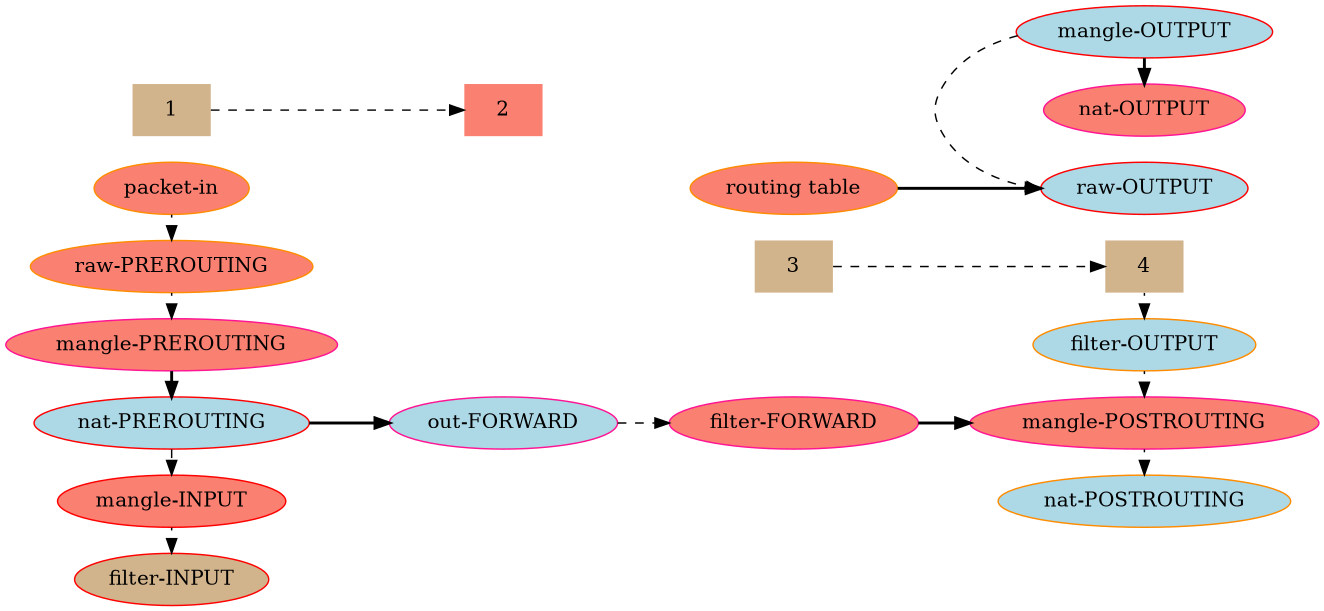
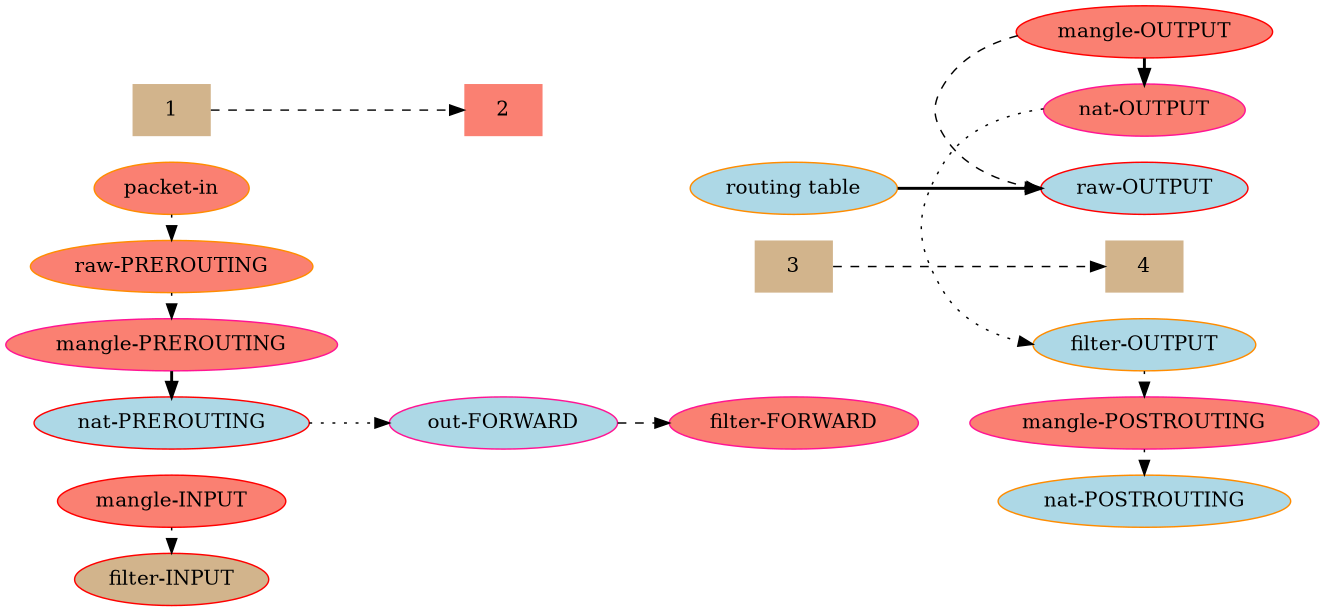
(1144, 32) -> (1144, 32)
(794, 188) -> (794, 188)
(1144, 298) -> (922, 215)
(342, 423) -> (342, 423)
(937, 423) -> none
(172, 455) -> none
